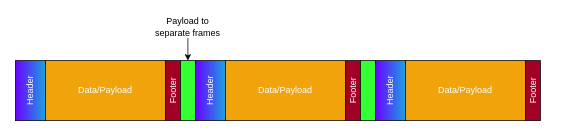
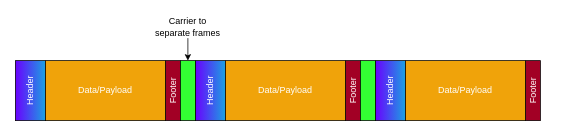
(188, 27) -> (188, 27)
